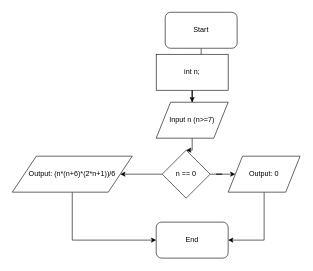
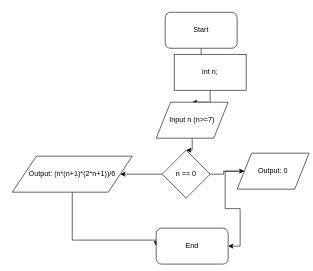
(192, 72) -> (210, 72)
(72, 174) -> (72, 174)
(264, 174) -> (273, 171)
(192, 240) -> (192, 246)
